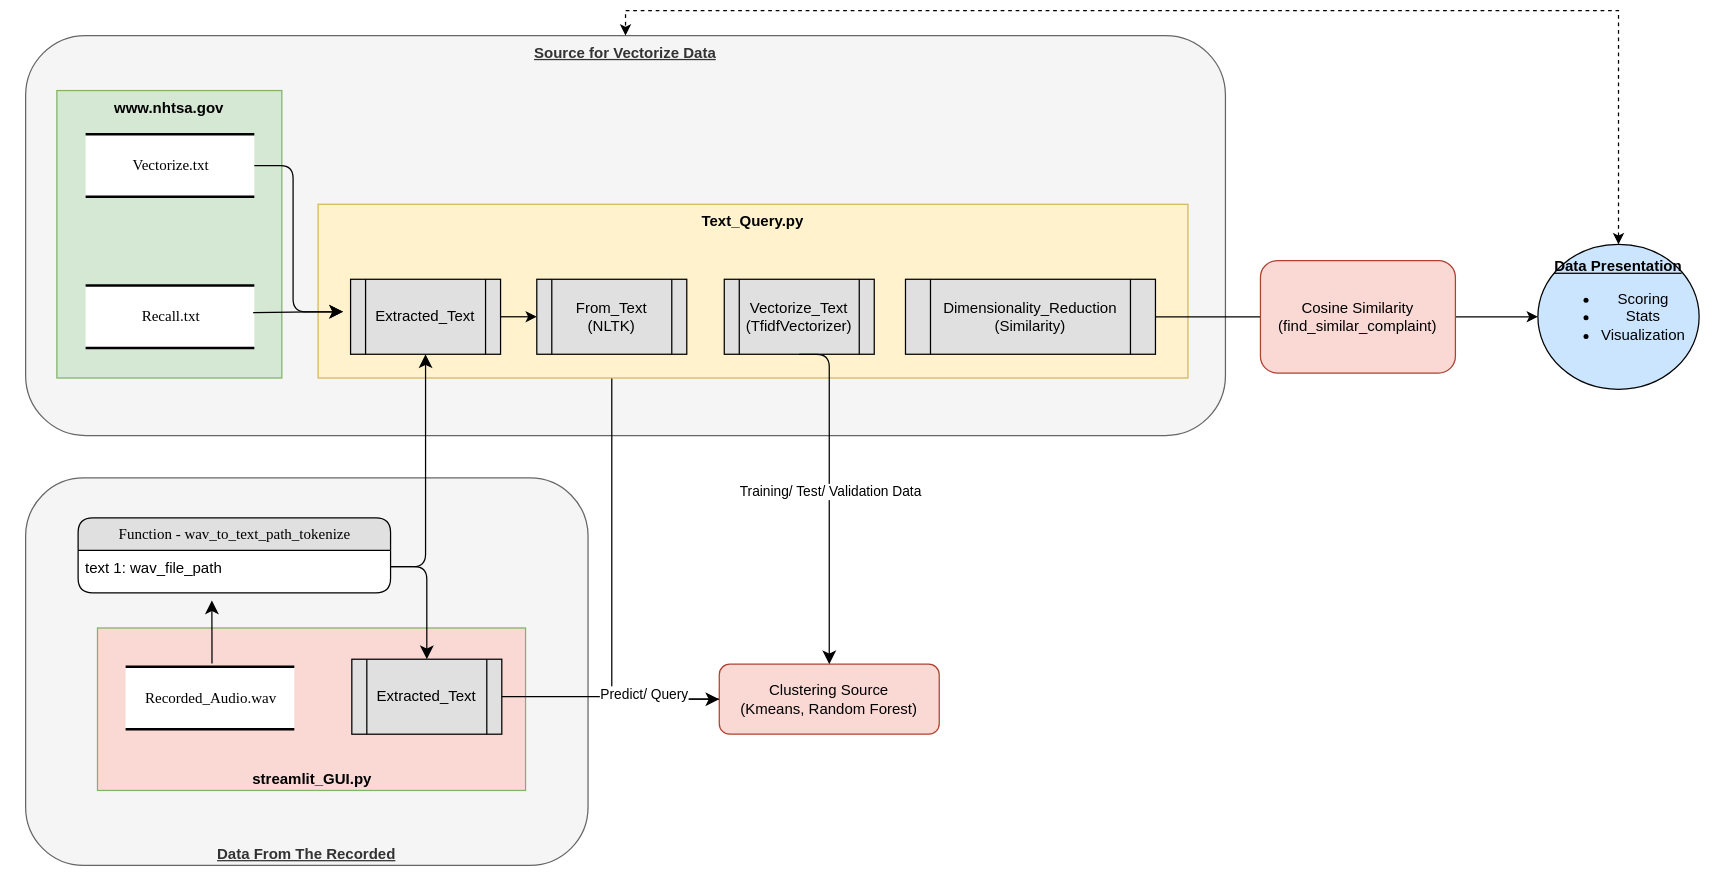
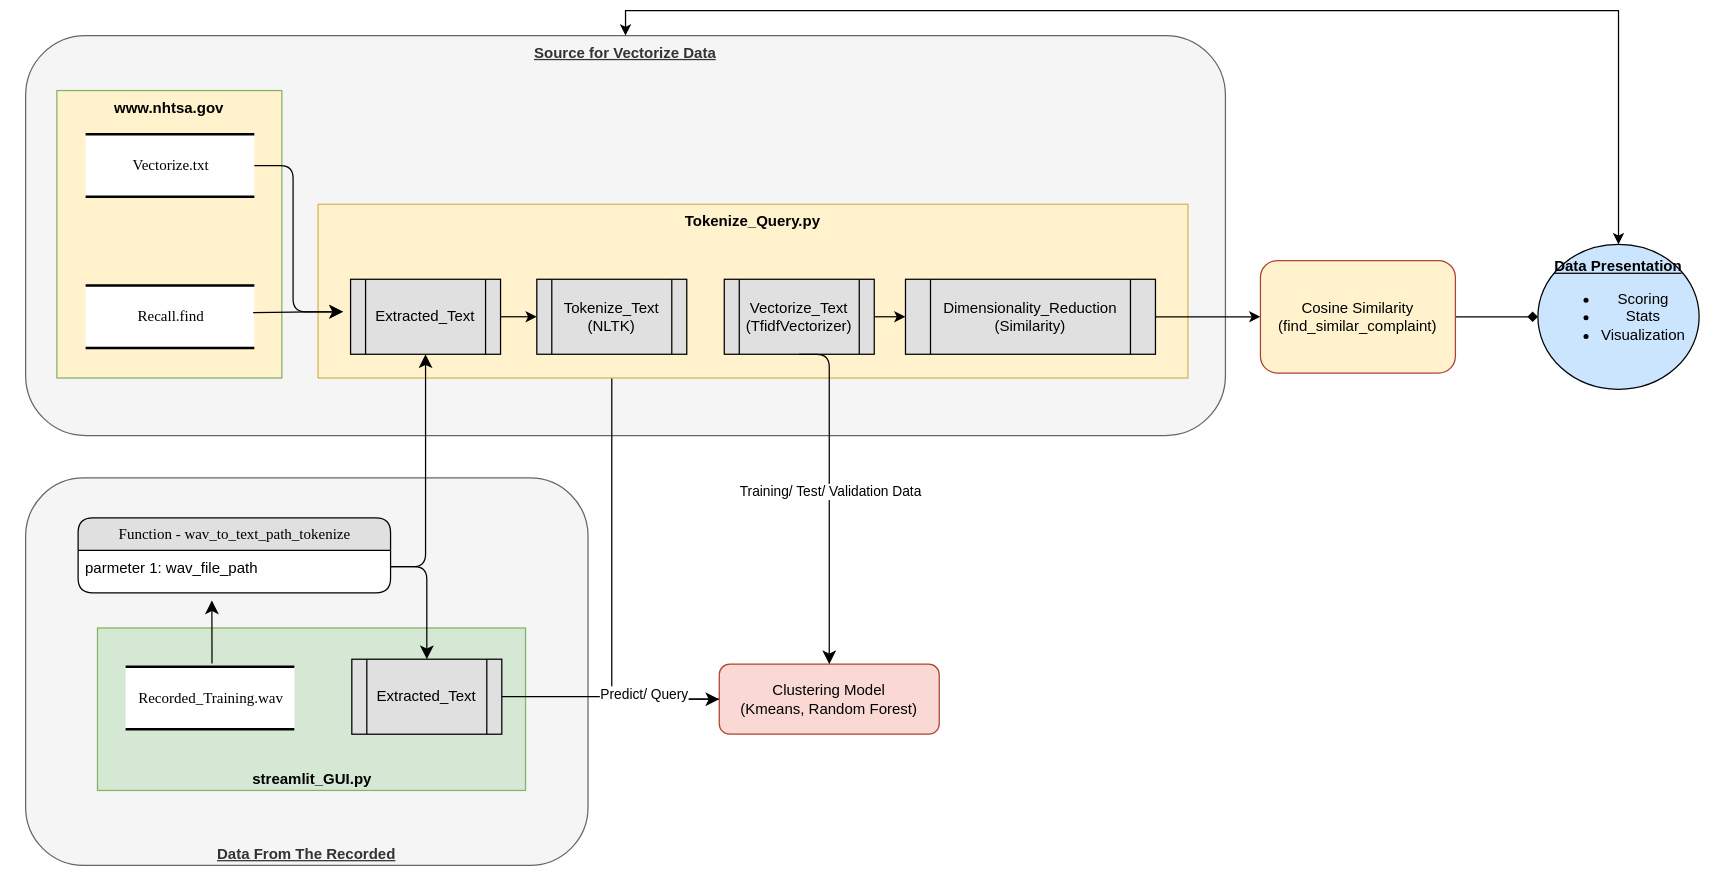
(1225, 10) -> (1225, 10)
(753, 222) -> (753, 222)
(169, 234) -> (169, 234)
(171, 317) -> (171, 317)
(612, 317) -> (612, 317)
none -> (886, 317)
(1253, 317) -> (1250, 317)
(1358, 317) -> (1358, 317)
(1528, 317) -> (1527, 317)
(166, 568) -> (183, 568)
(211, 698) -> (211, 698)
(829, 699) -> (829, 699)
(312, 709) -> (312, 709)
